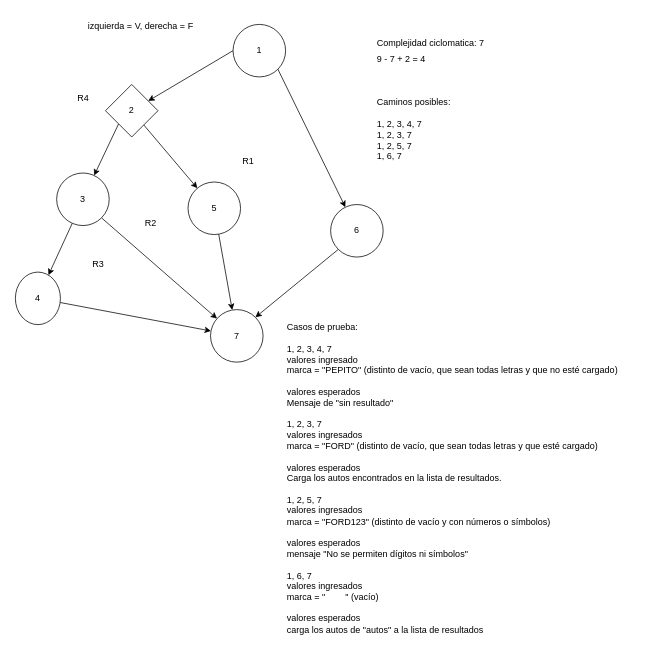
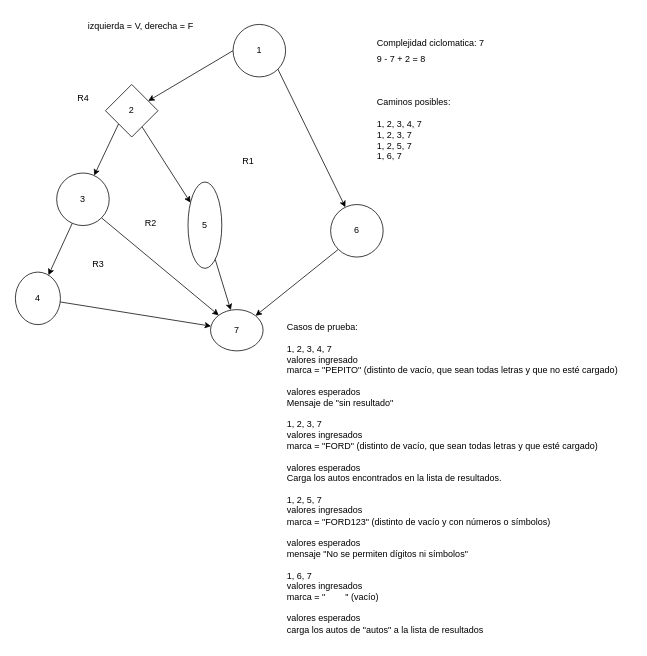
(403, 60) -> (403, 60)
(214, 208) -> (205, 225)
(237, 336) -> (237, 330)
